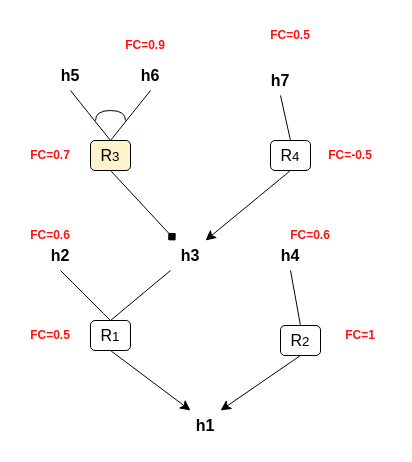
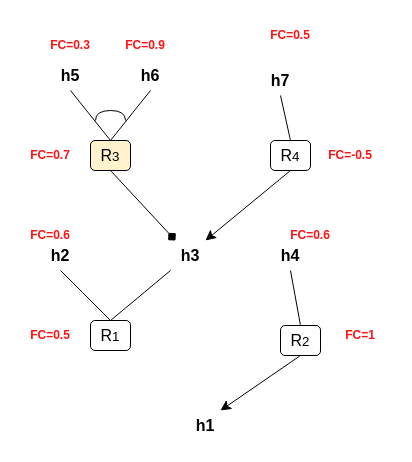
none -> (71, 46)
(147, 378) -> none
